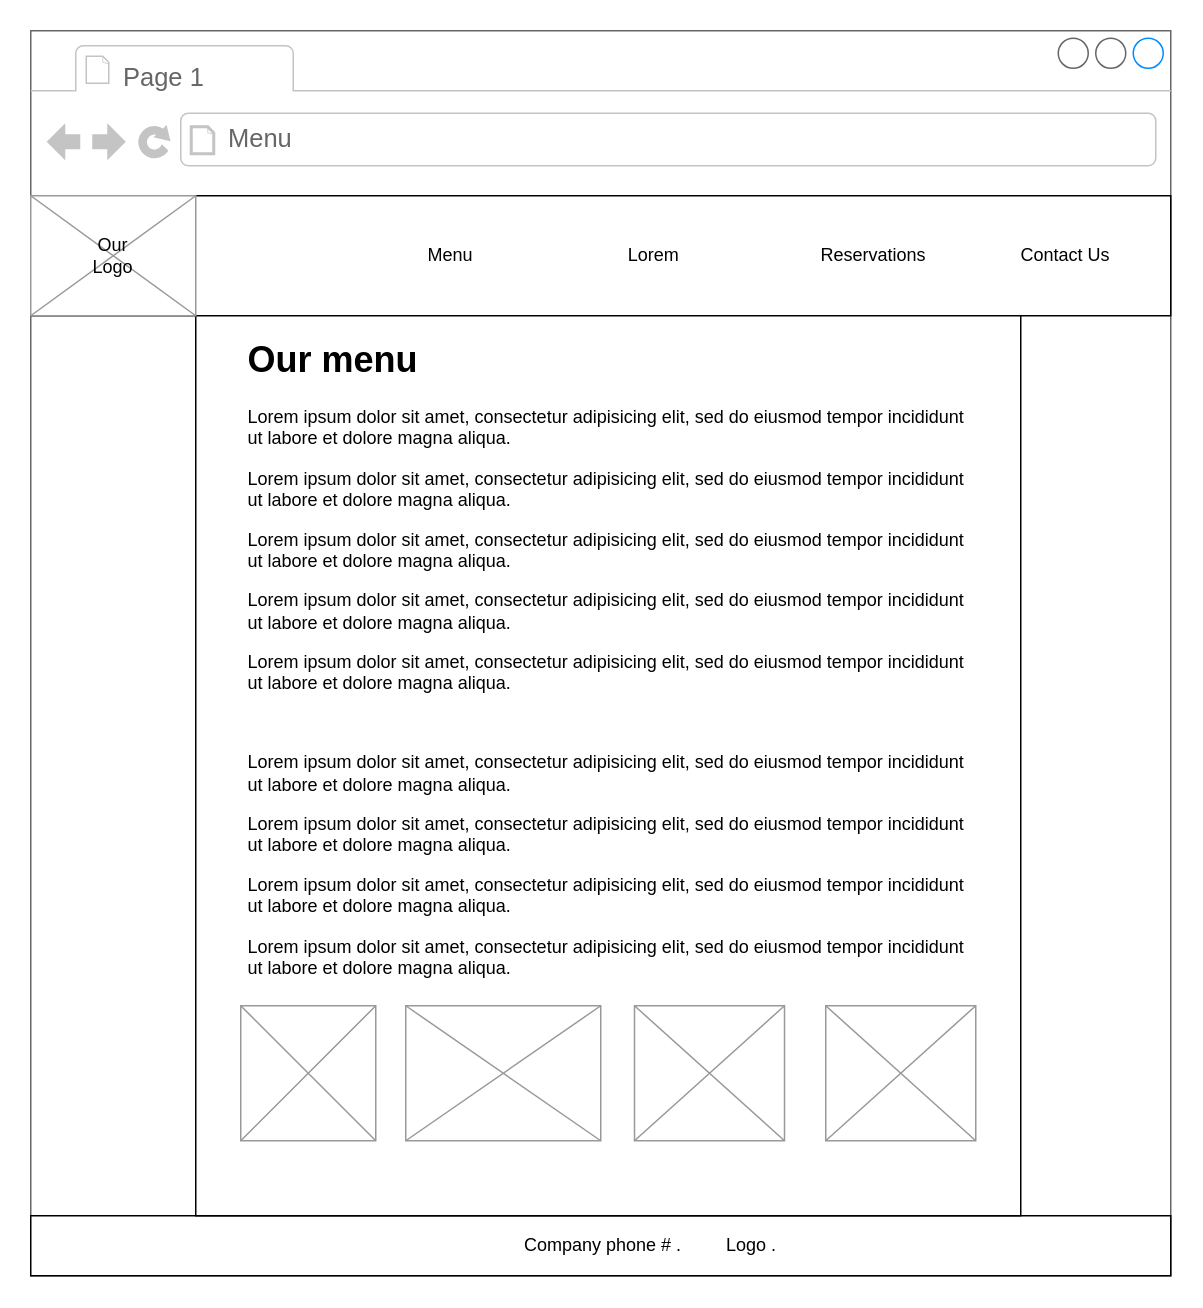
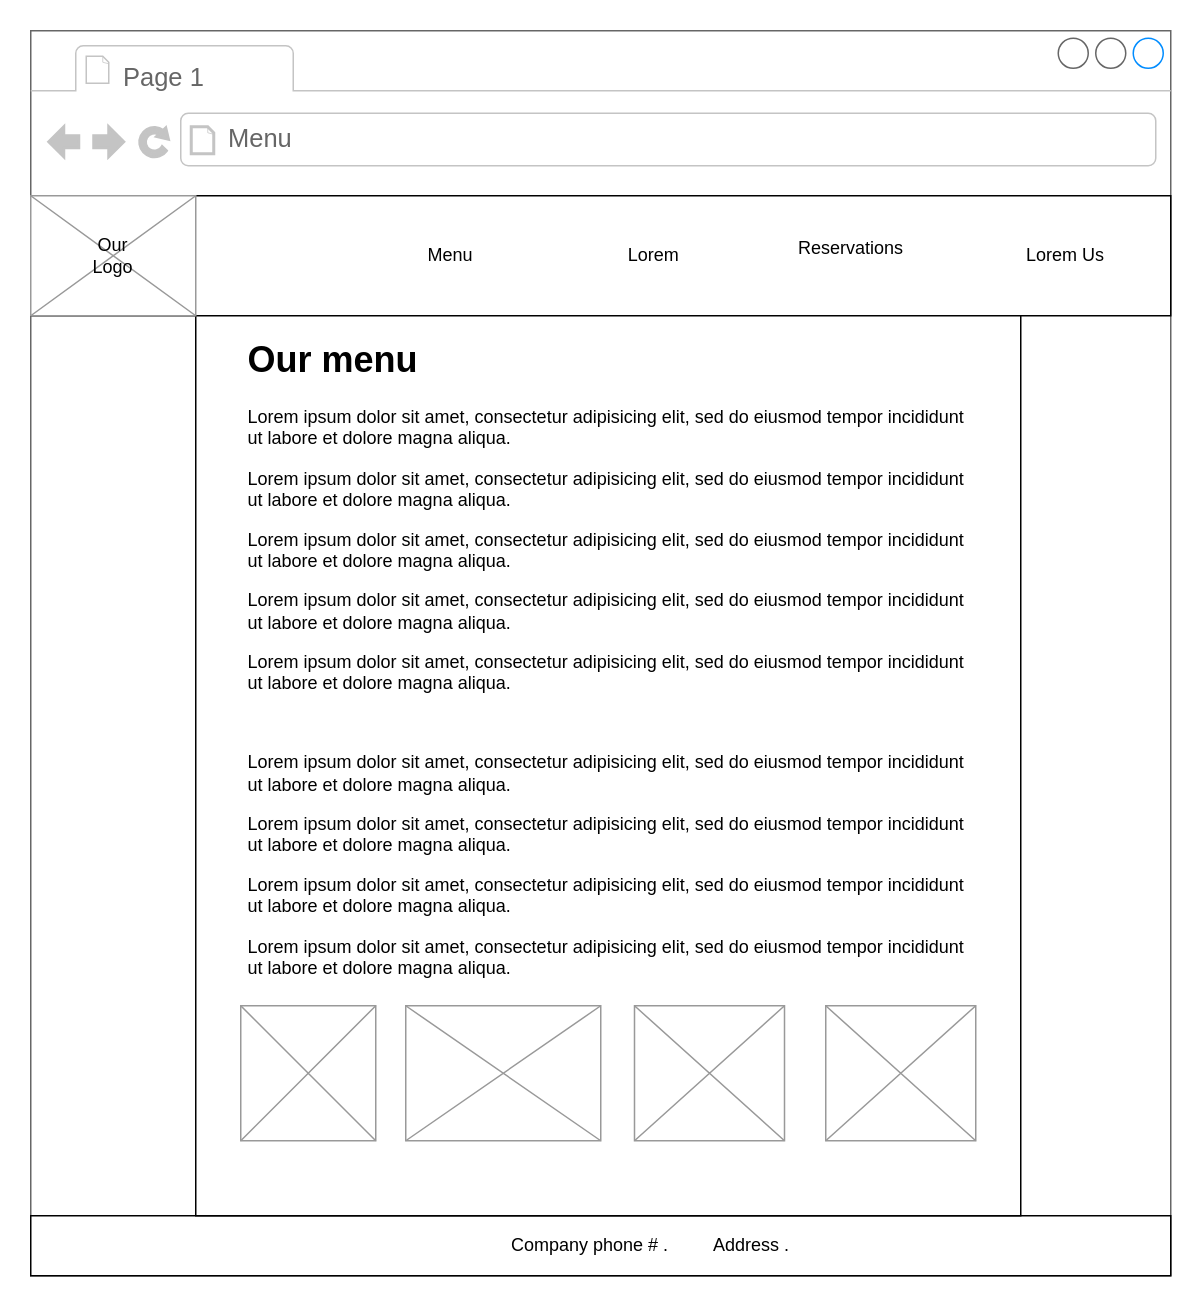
(873, 256) -> (851, 248)
(1066, 256) -> (1066, 256)
(653, 1246) -> (653, 1246)
